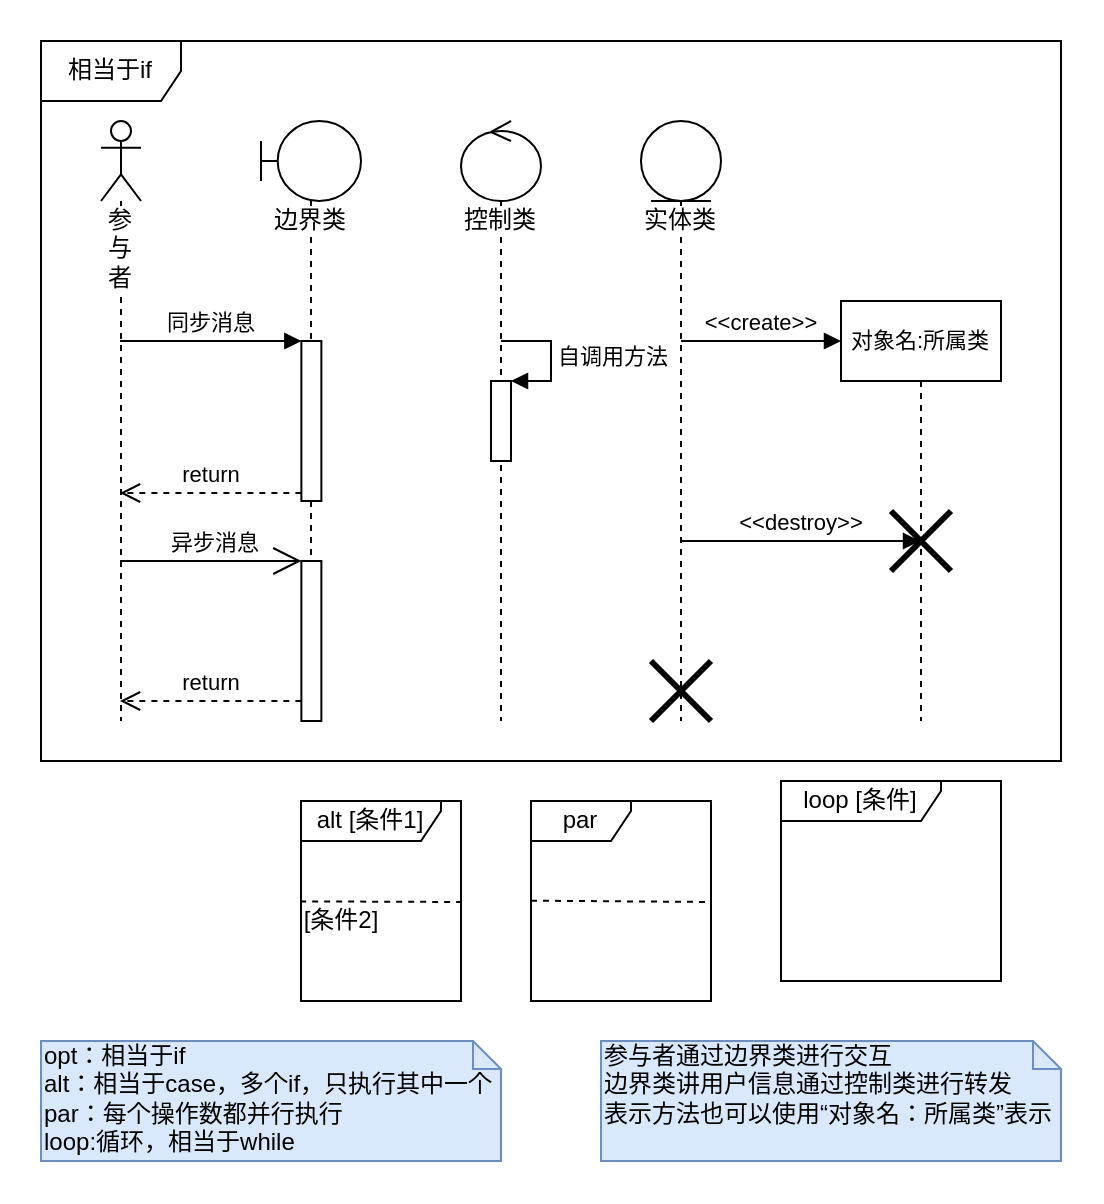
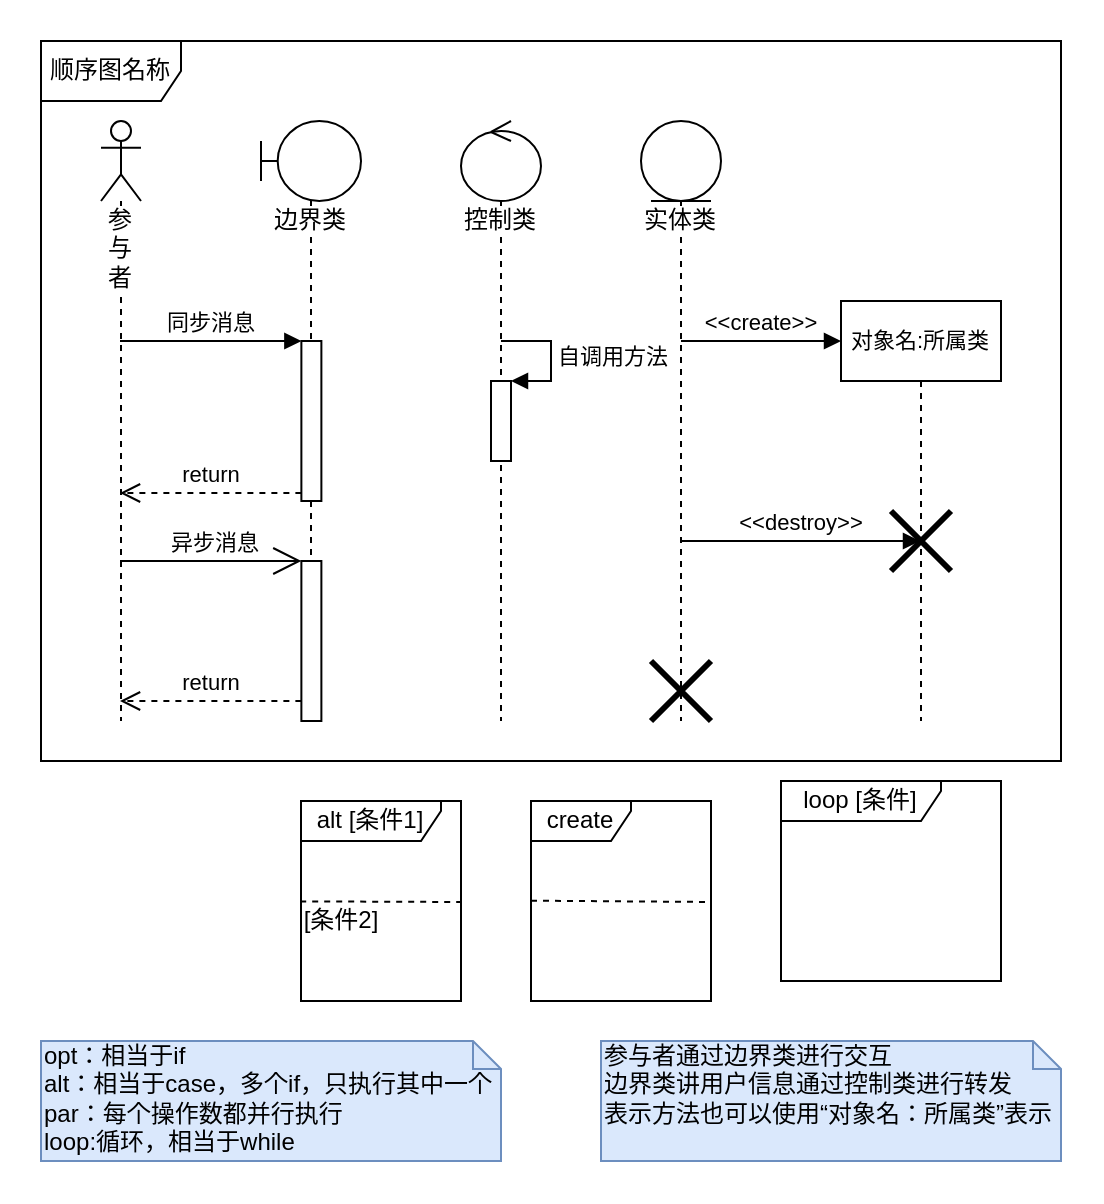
(111, 71) -> (111, 71)
(581, 821) -> (581, 821)
